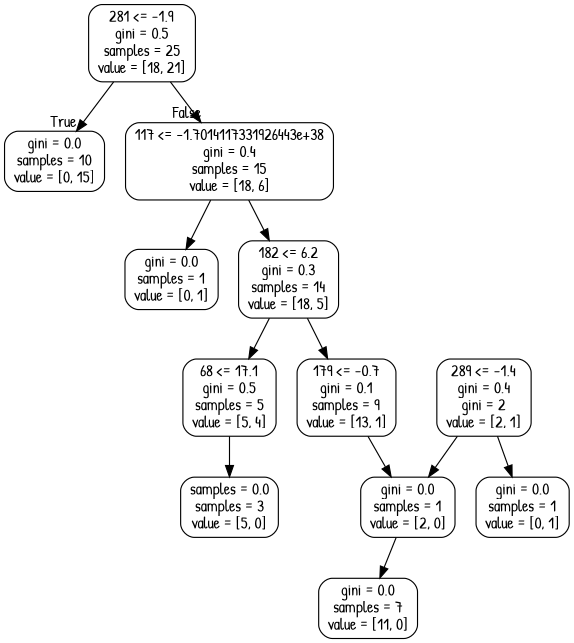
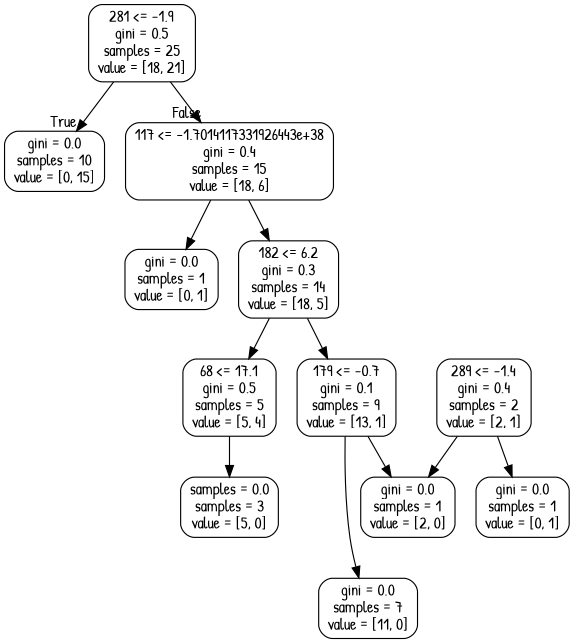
(484, 398) -> (484, 398)
(390, 552) -> (346, 502)
